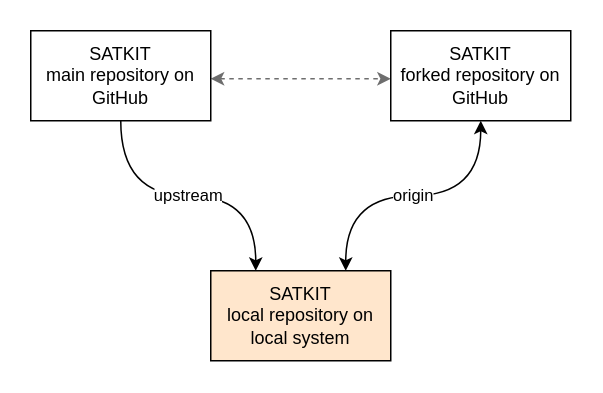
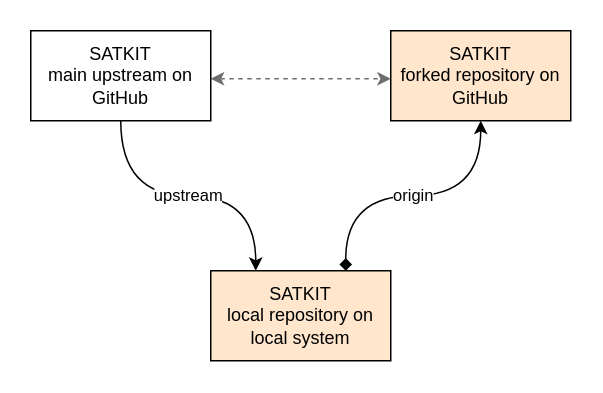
(121, 76) -> (121, 76)
(481, 76) -> (481, 76)
(346, 259) -> (346, 258)
